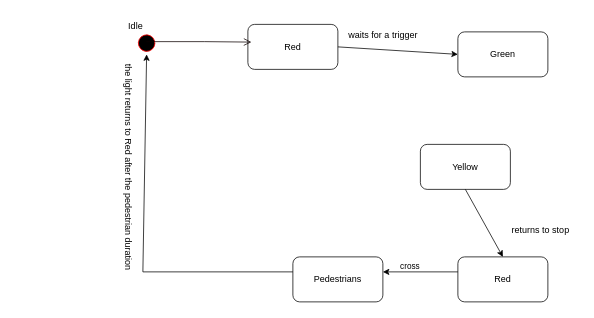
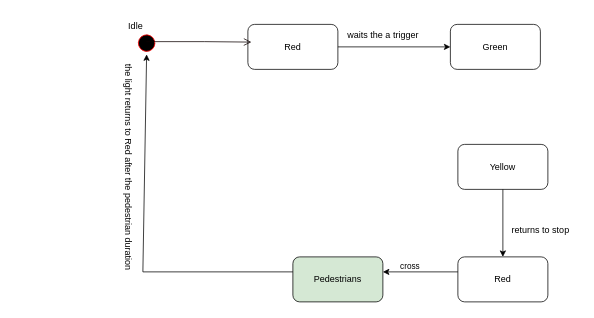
(383, 36) -> (383, 36)
(503, 54) -> (495, 47)
(465, 167) -> (503, 167)
(338, 279) -> (338, 279)
